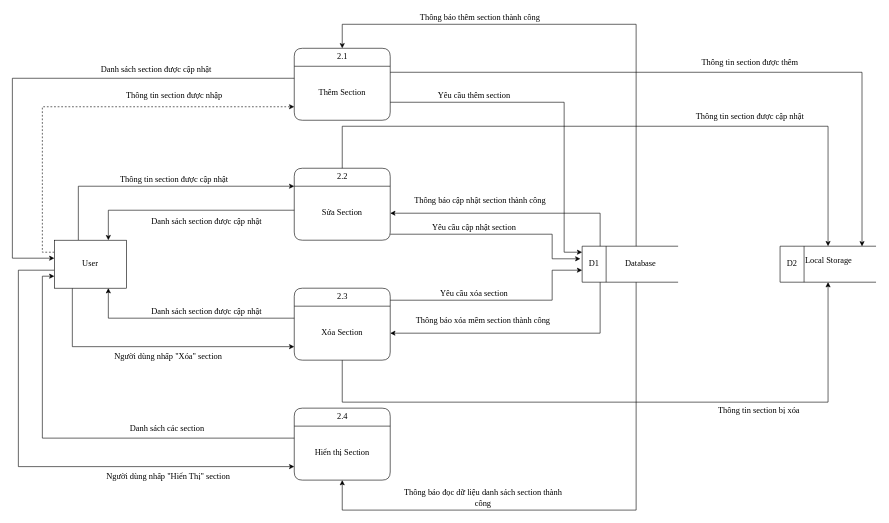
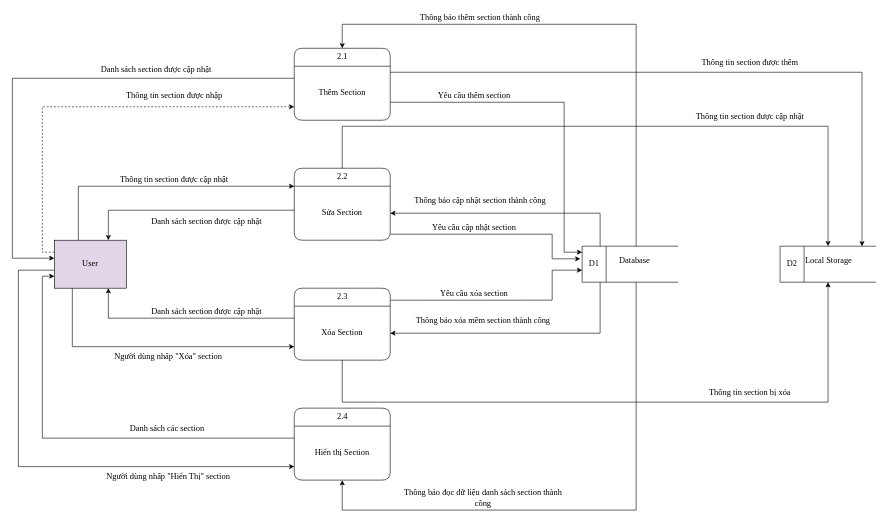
(90, 264) -> (90, 264)
(648, 264) -> (642, 261)
(759, 411) -> (750, 393)
